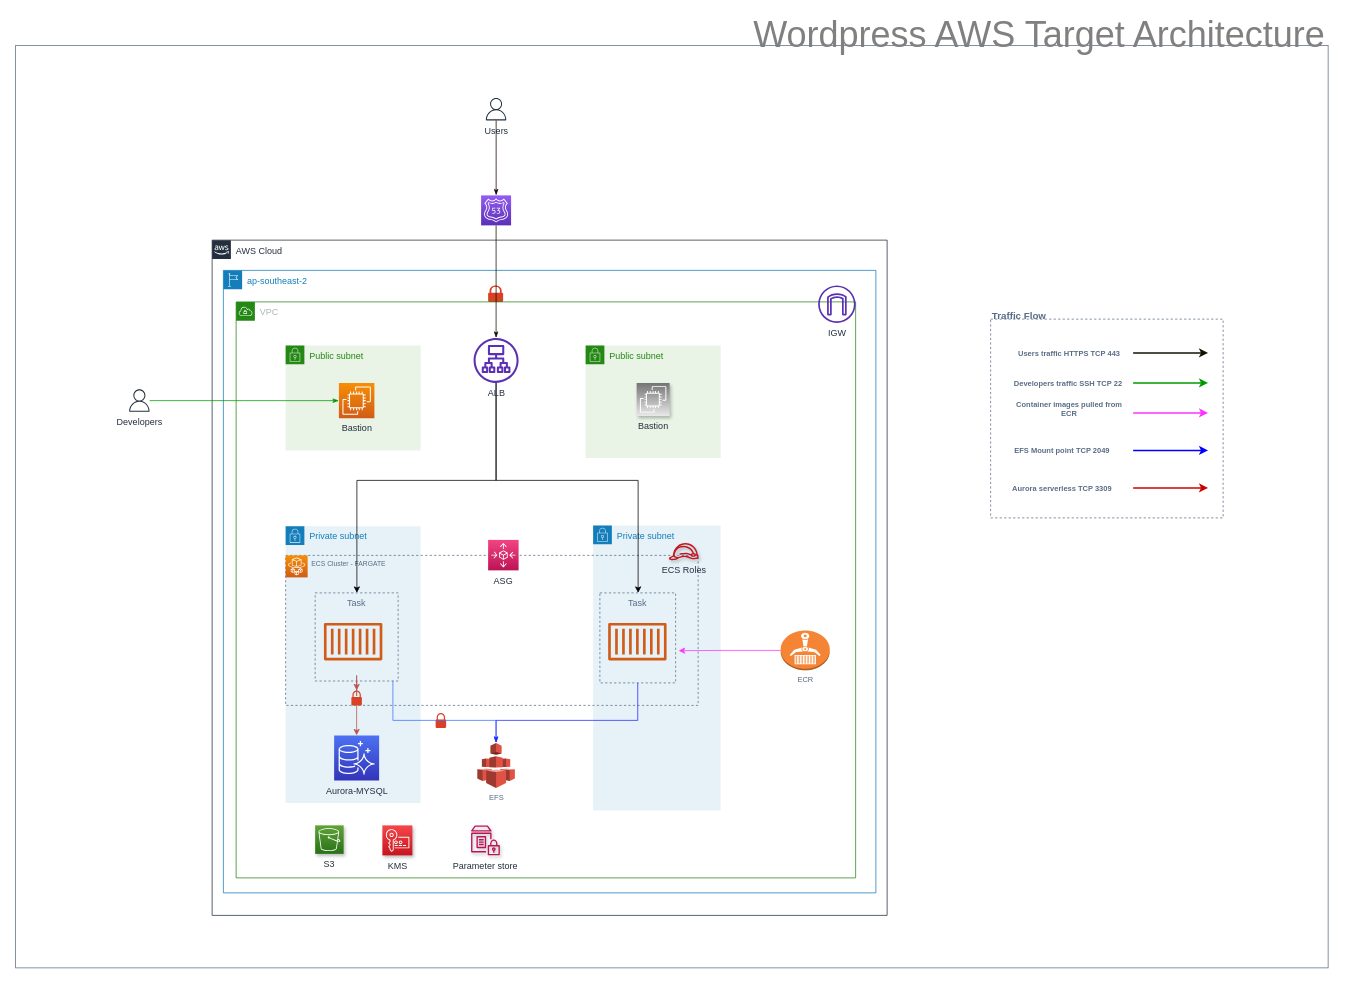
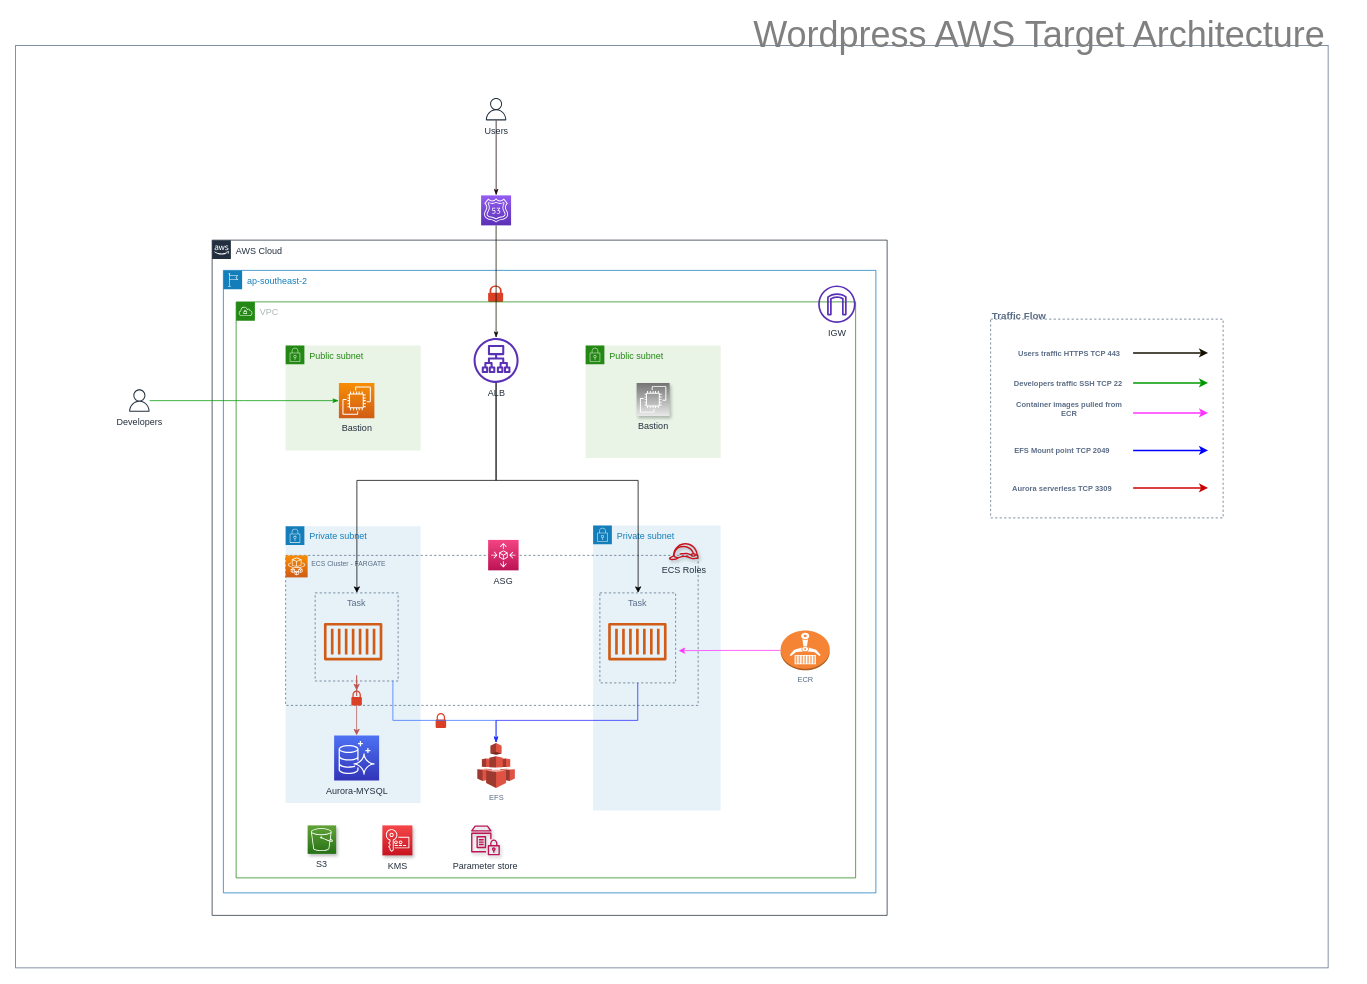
(329, 840) -> (322, 840)
